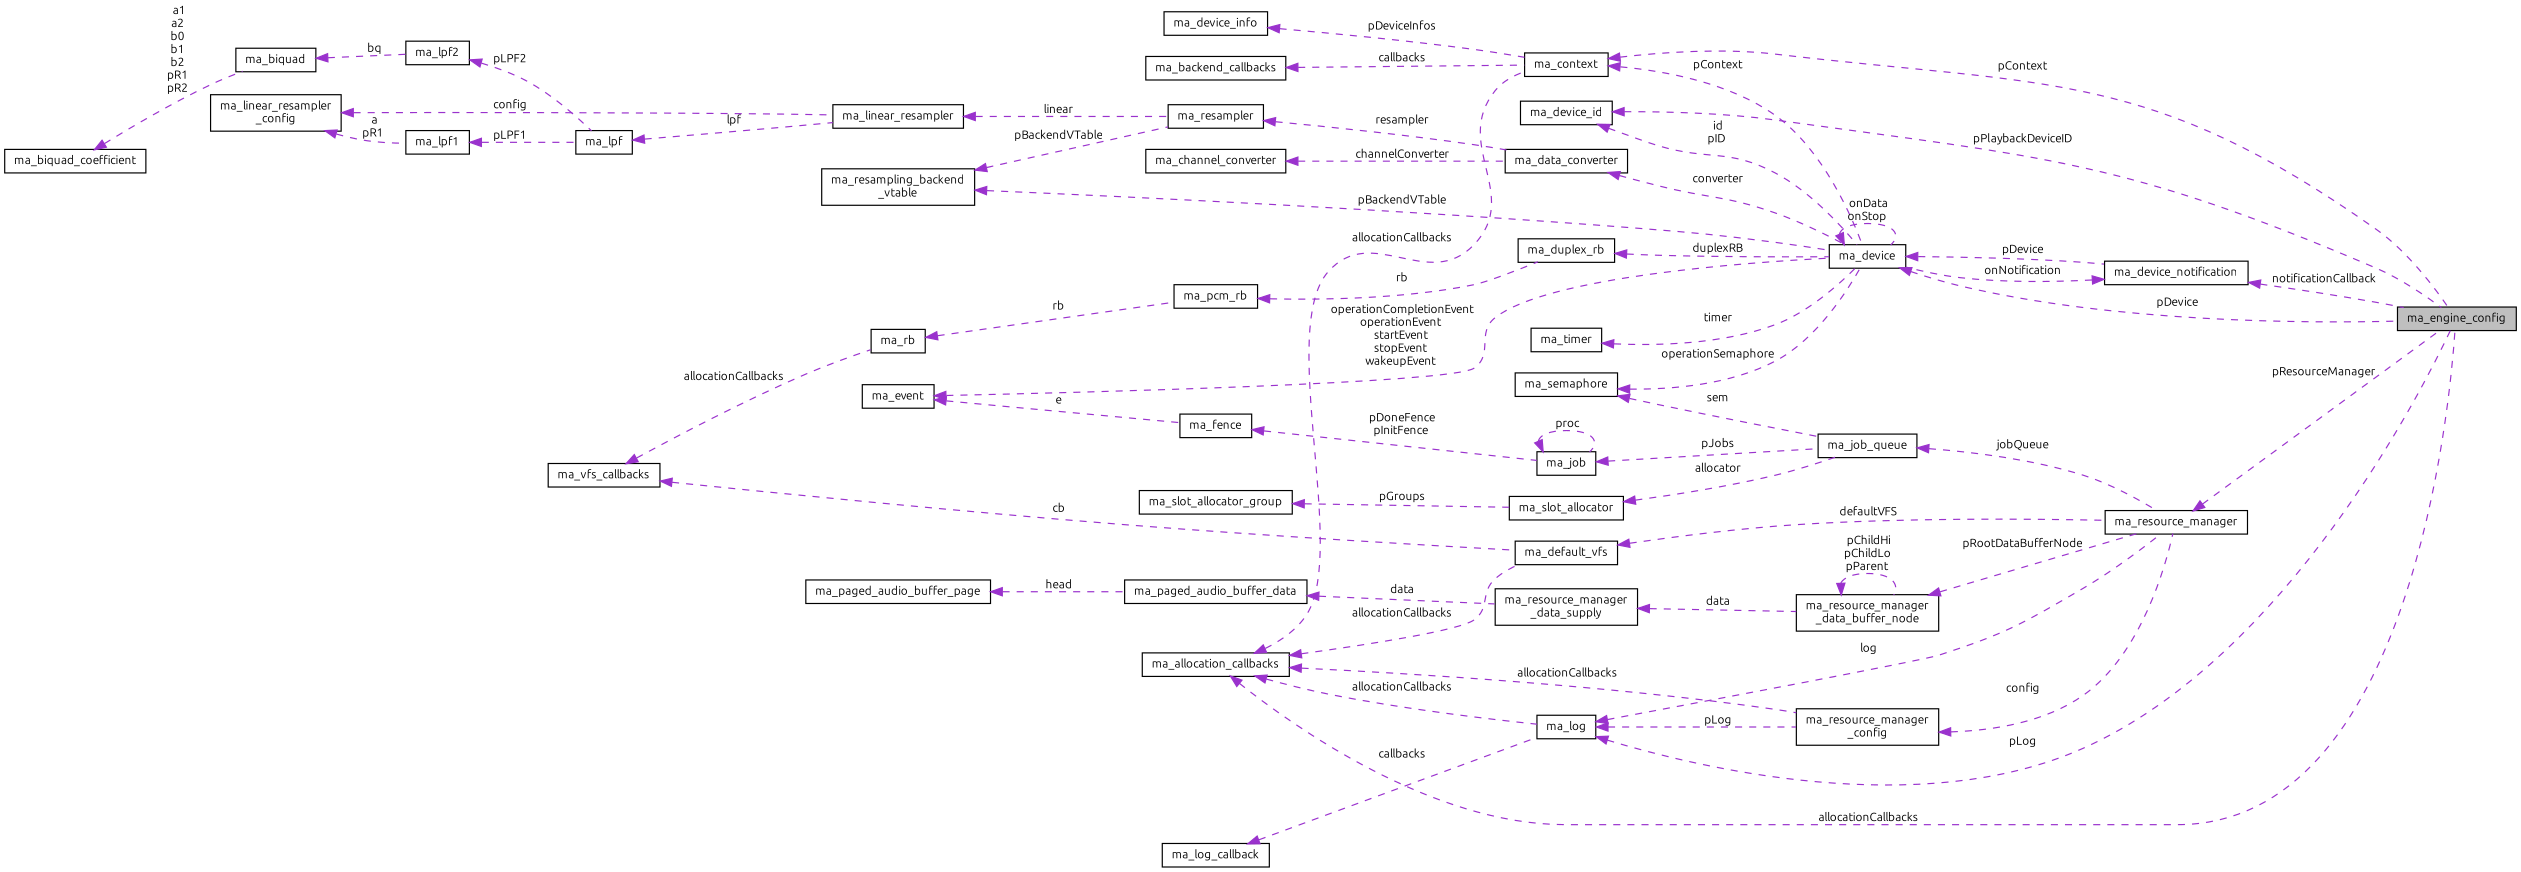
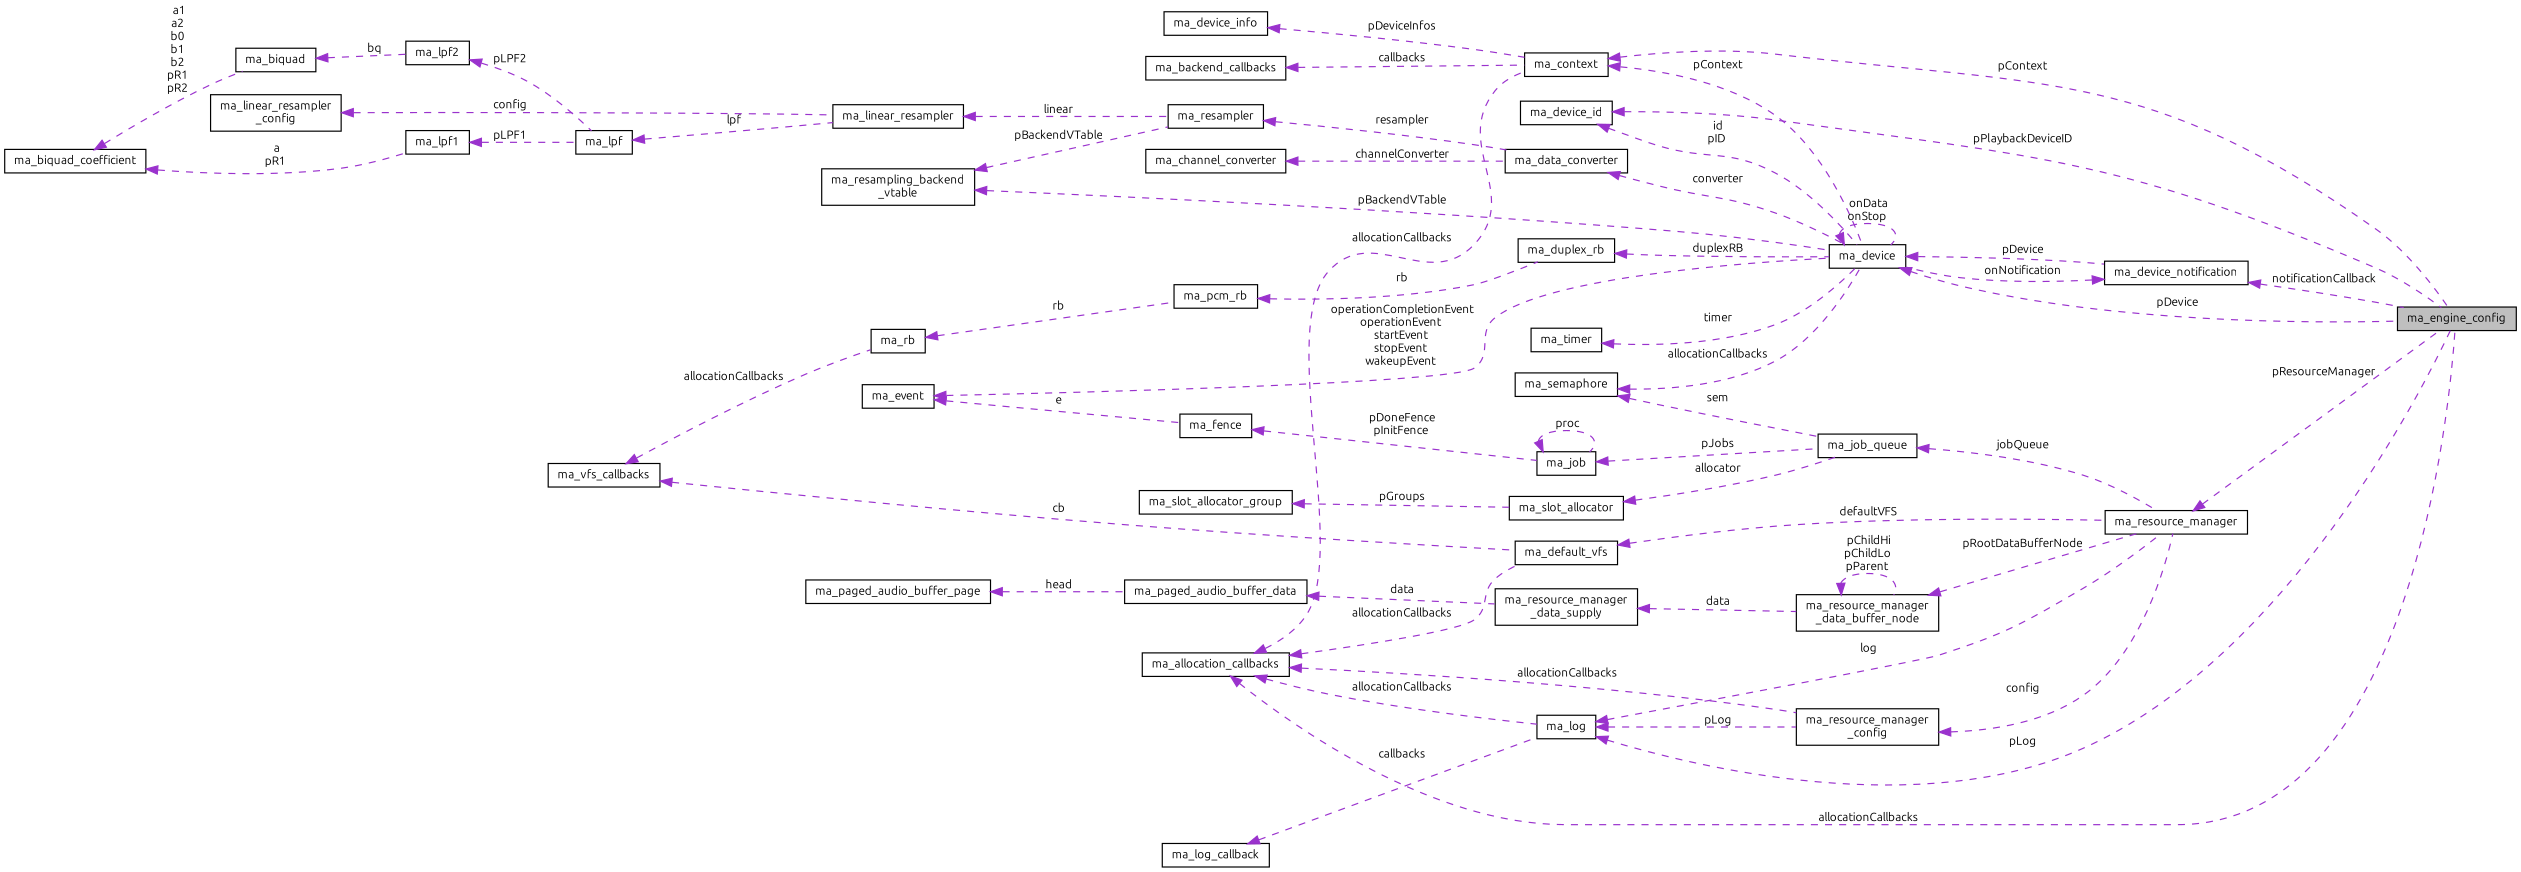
(371, 141) -> (283, 173)
(1717, 355) -> (1717, 355)
